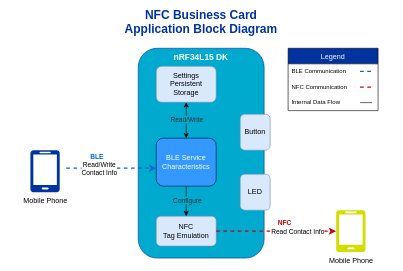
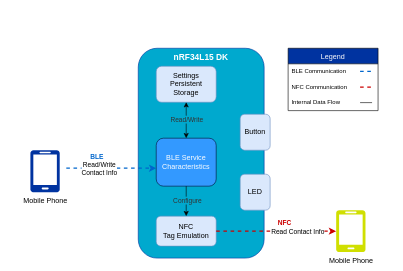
(201, 21) -> none
